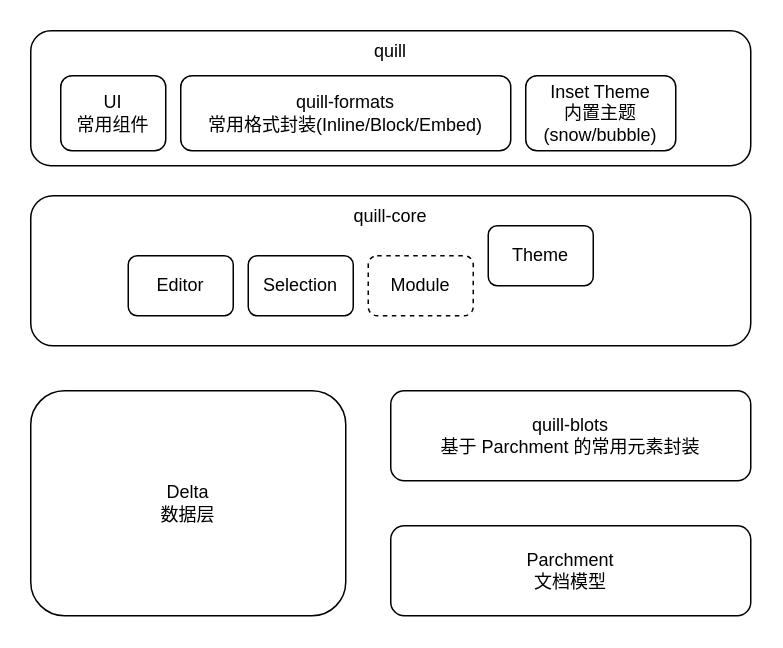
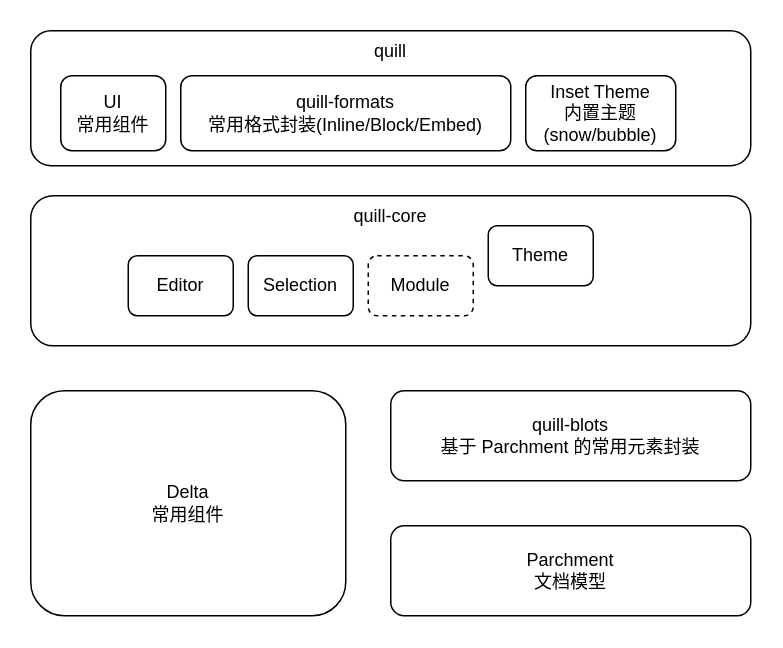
(188, 503) -> (188, 503)
